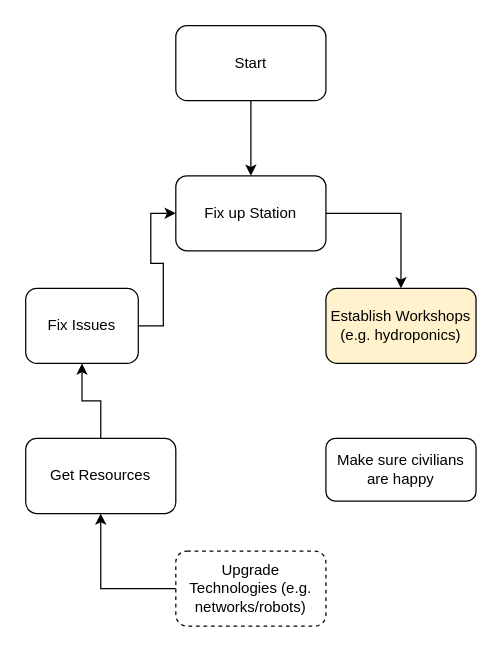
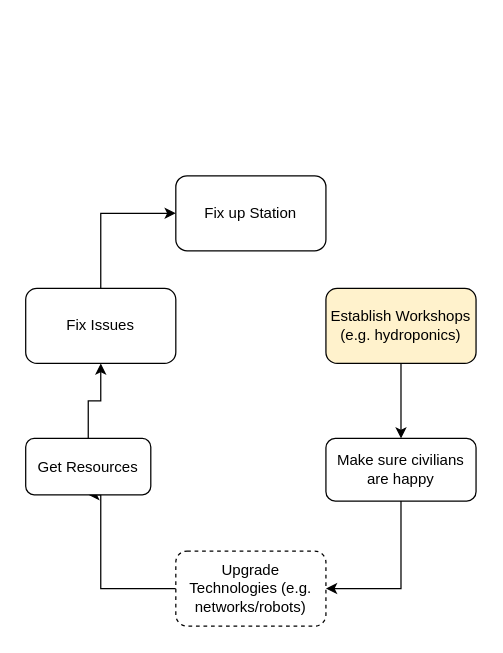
(251, 63) -> none
(251, 134) -> none
(397, 213) -> none
(82, 326) -> (101, 326)
none -> (401, 396)
(101, 476) -> (88, 466)
none -> (401, 578)
